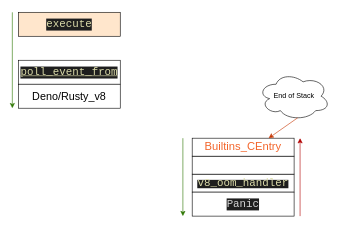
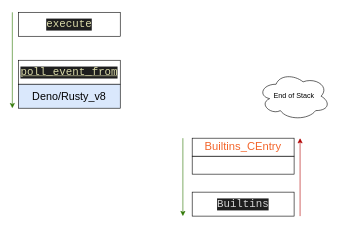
(69, 24) -> (69, 24)
(69, 96) -> (69, 96)
(283, 128) -> none
(243, 183) -> none
(243, 204) -> (243, 204)
